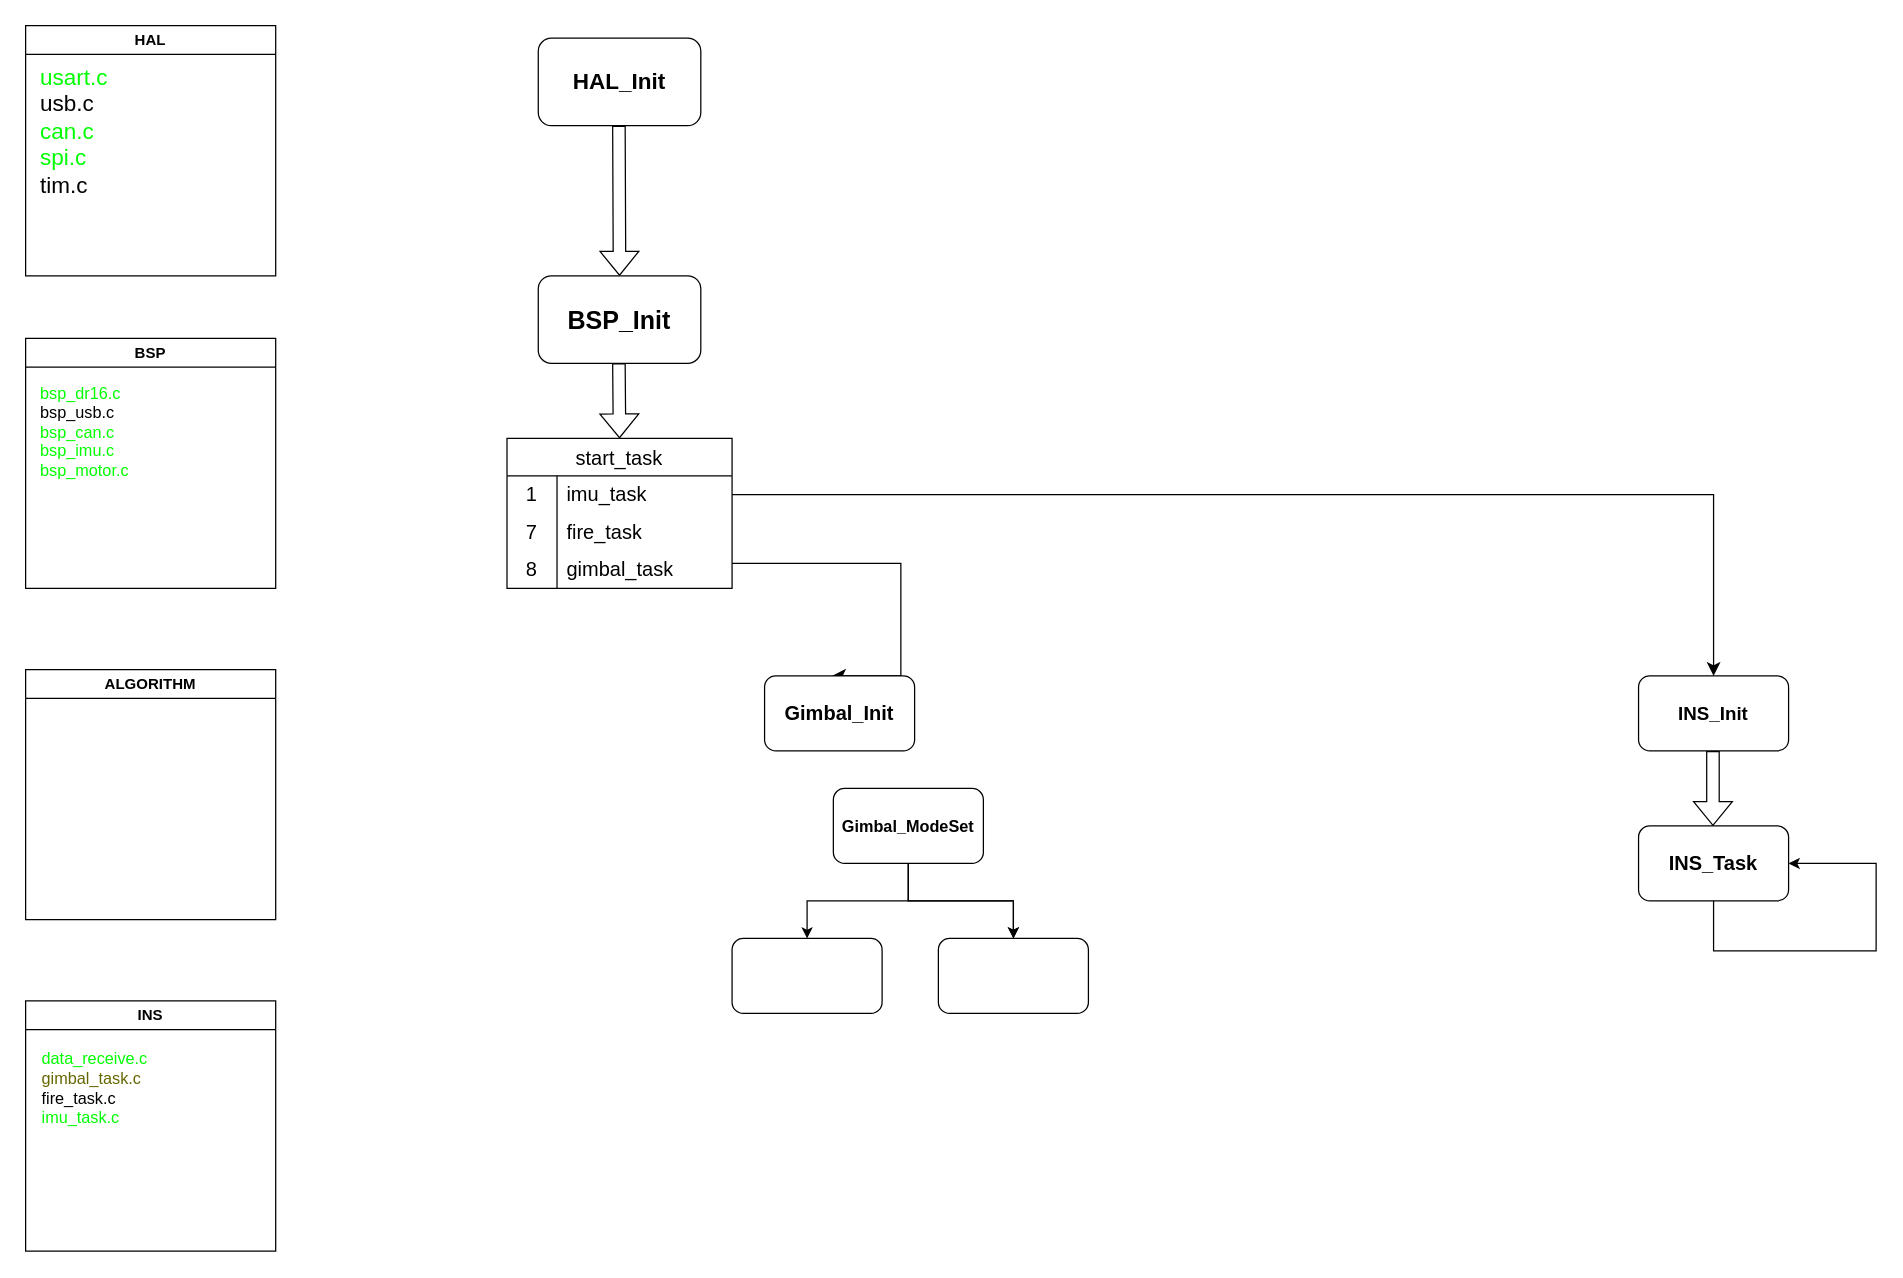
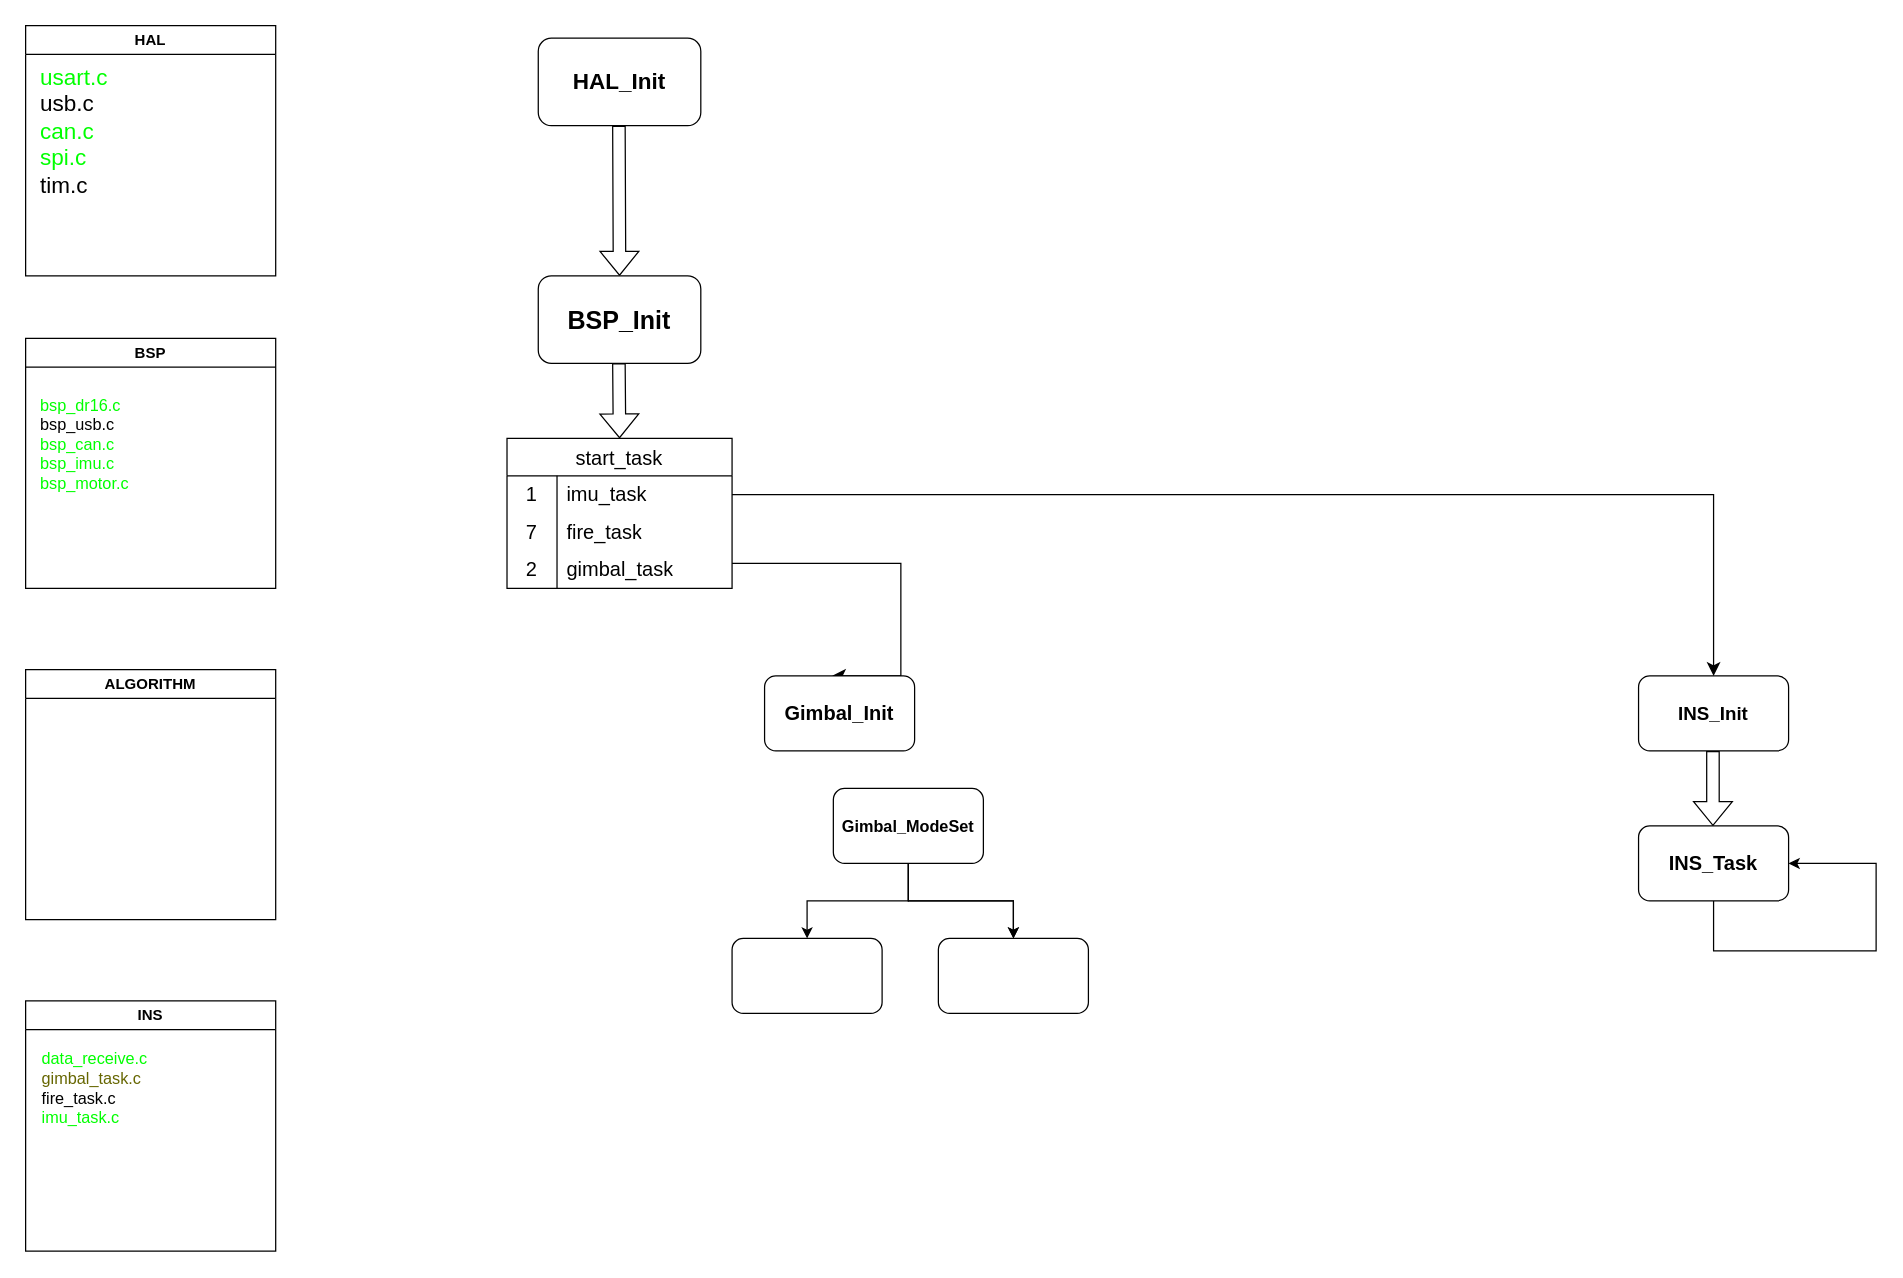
(94, 432) -> (94, 444)
(532, 569) -> (532, 569)
